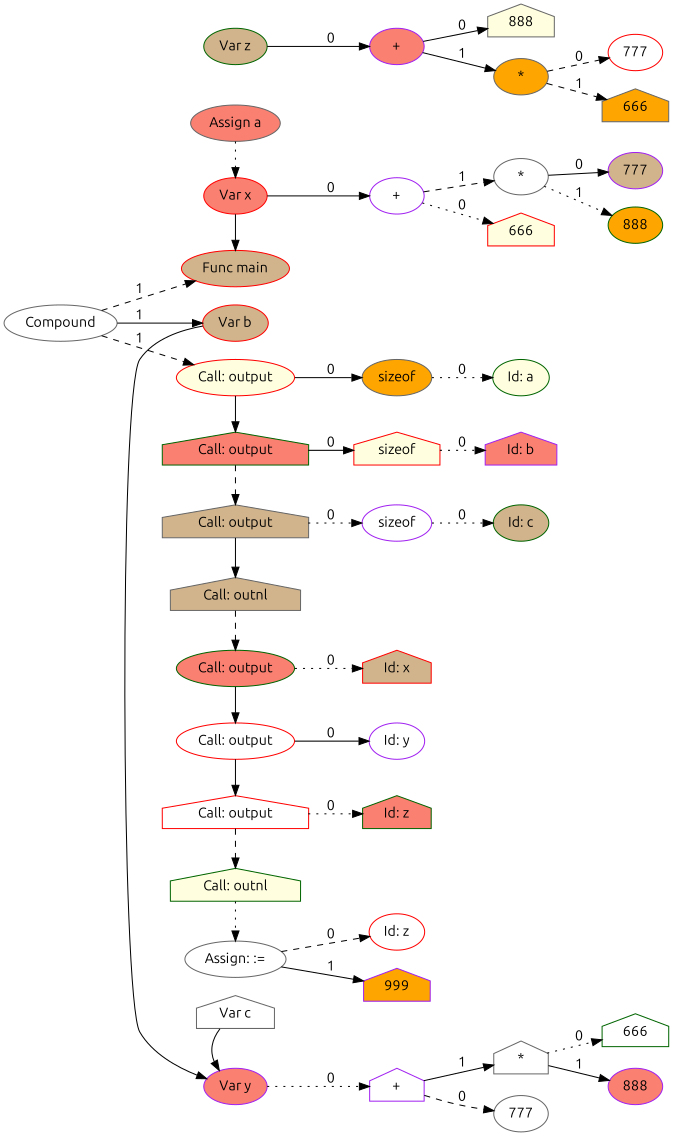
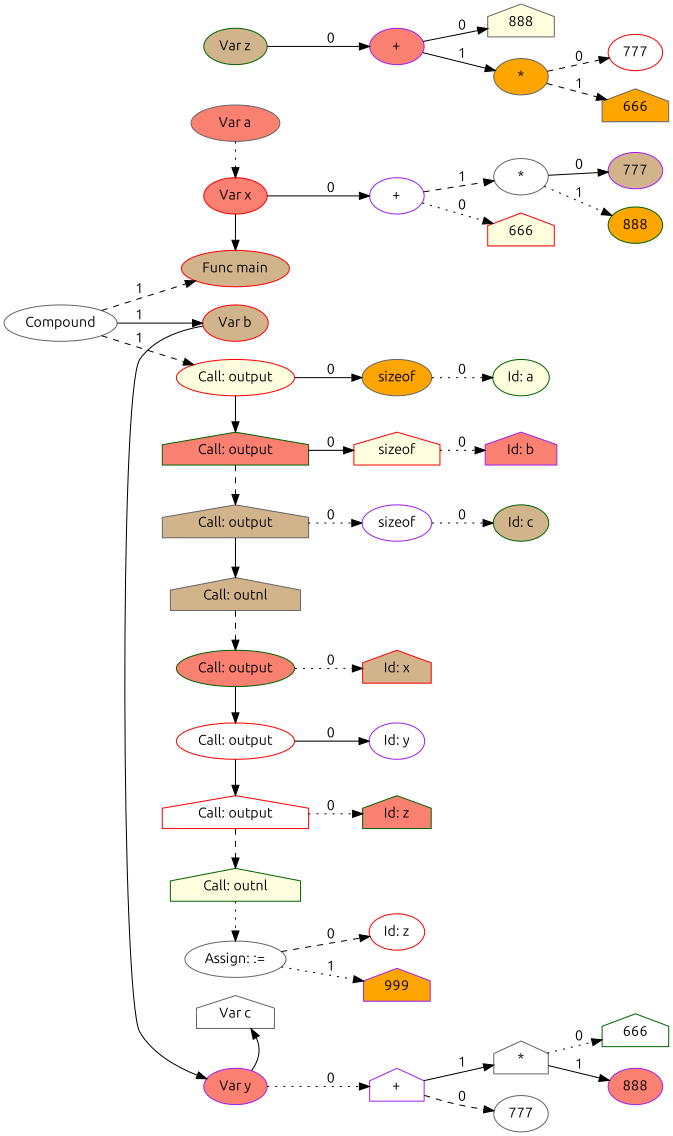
(235, 123) -> (235, 123)
(317, 973) -> (317, 973)
(212, 1045) -> (259, 1055)
